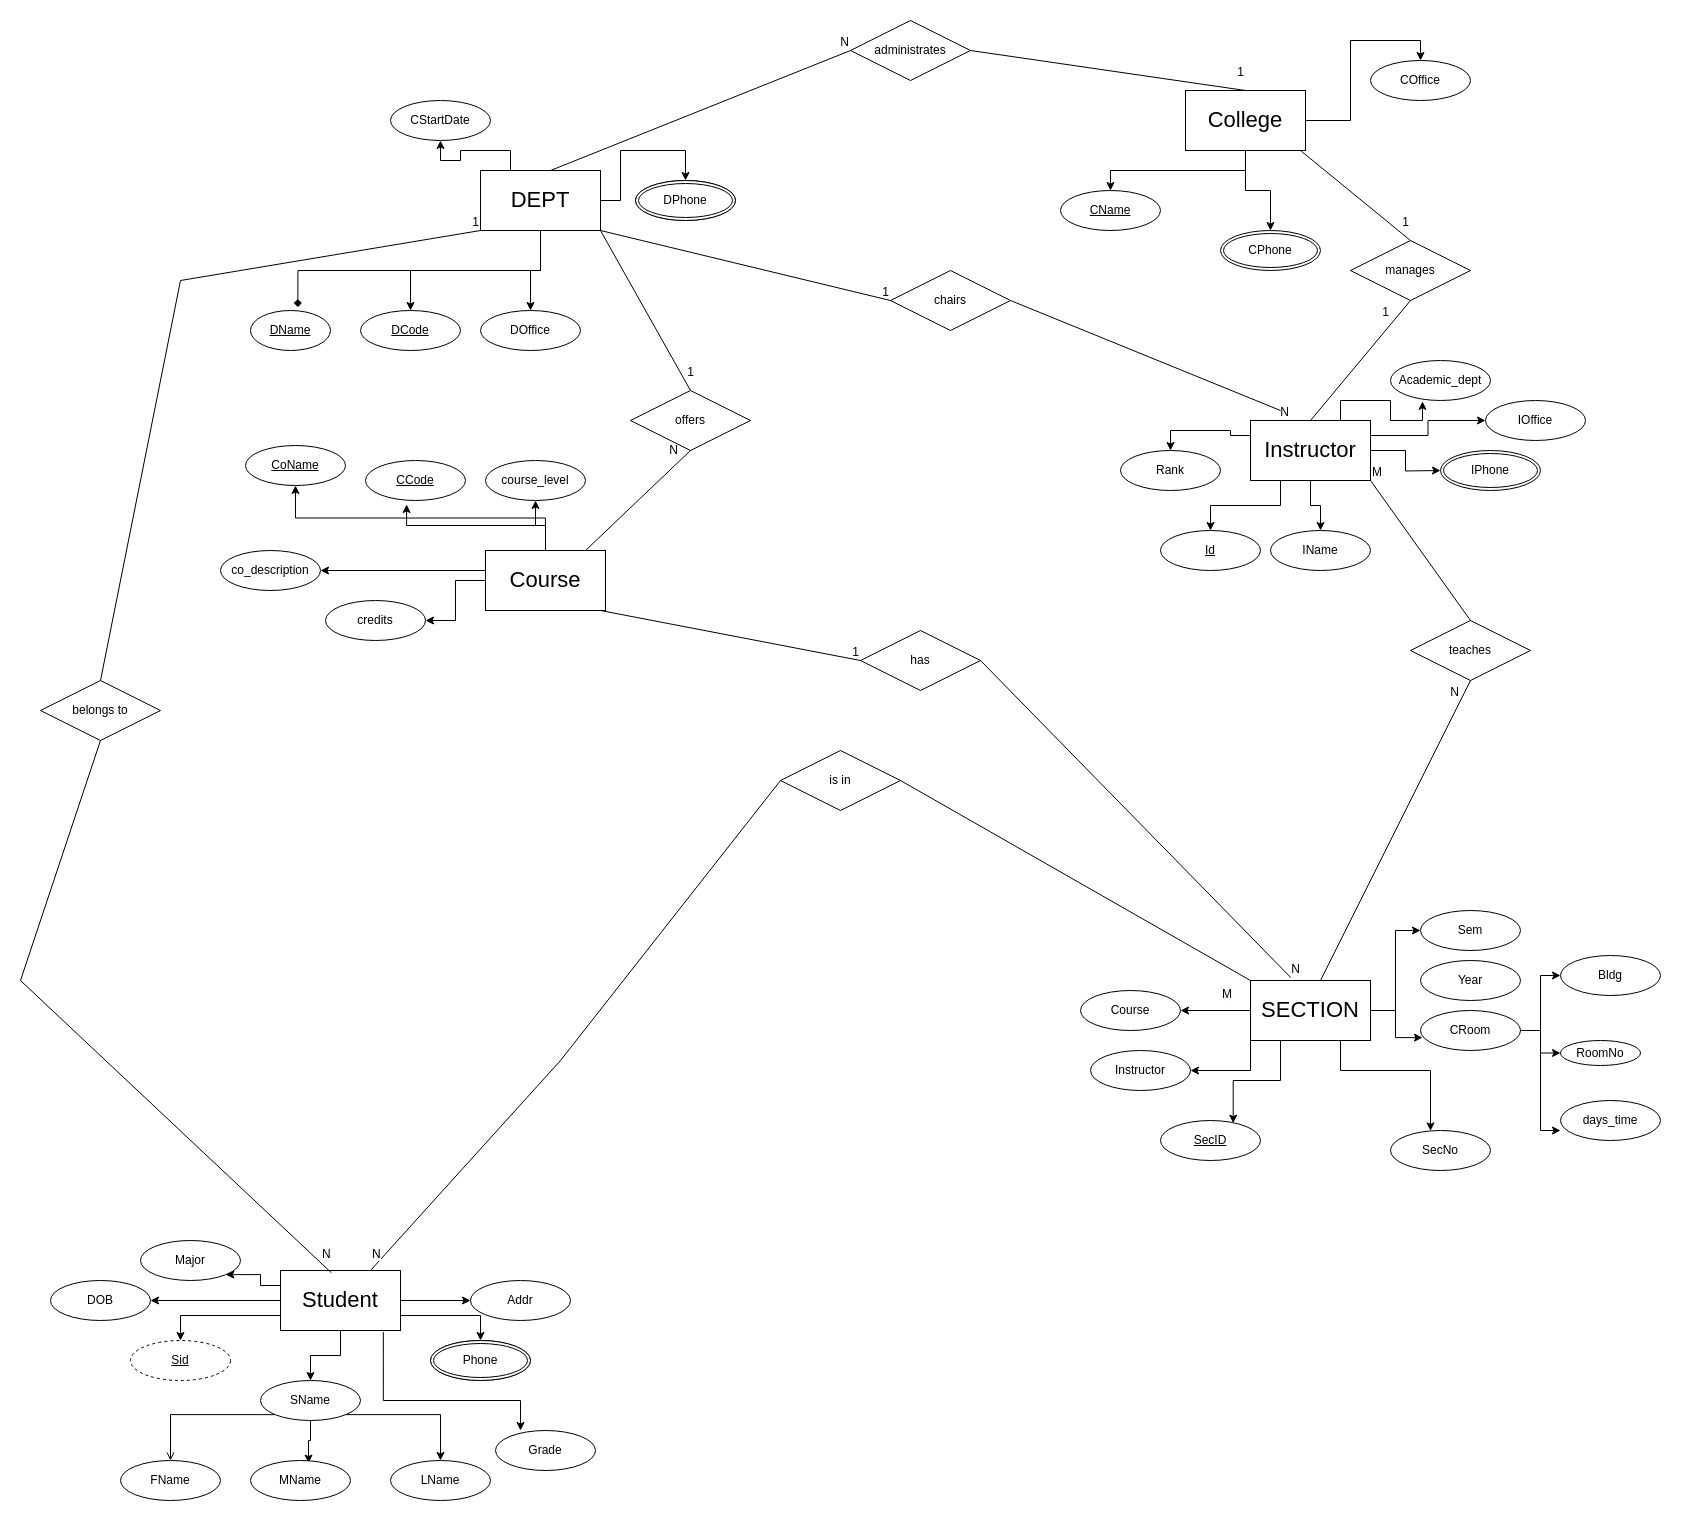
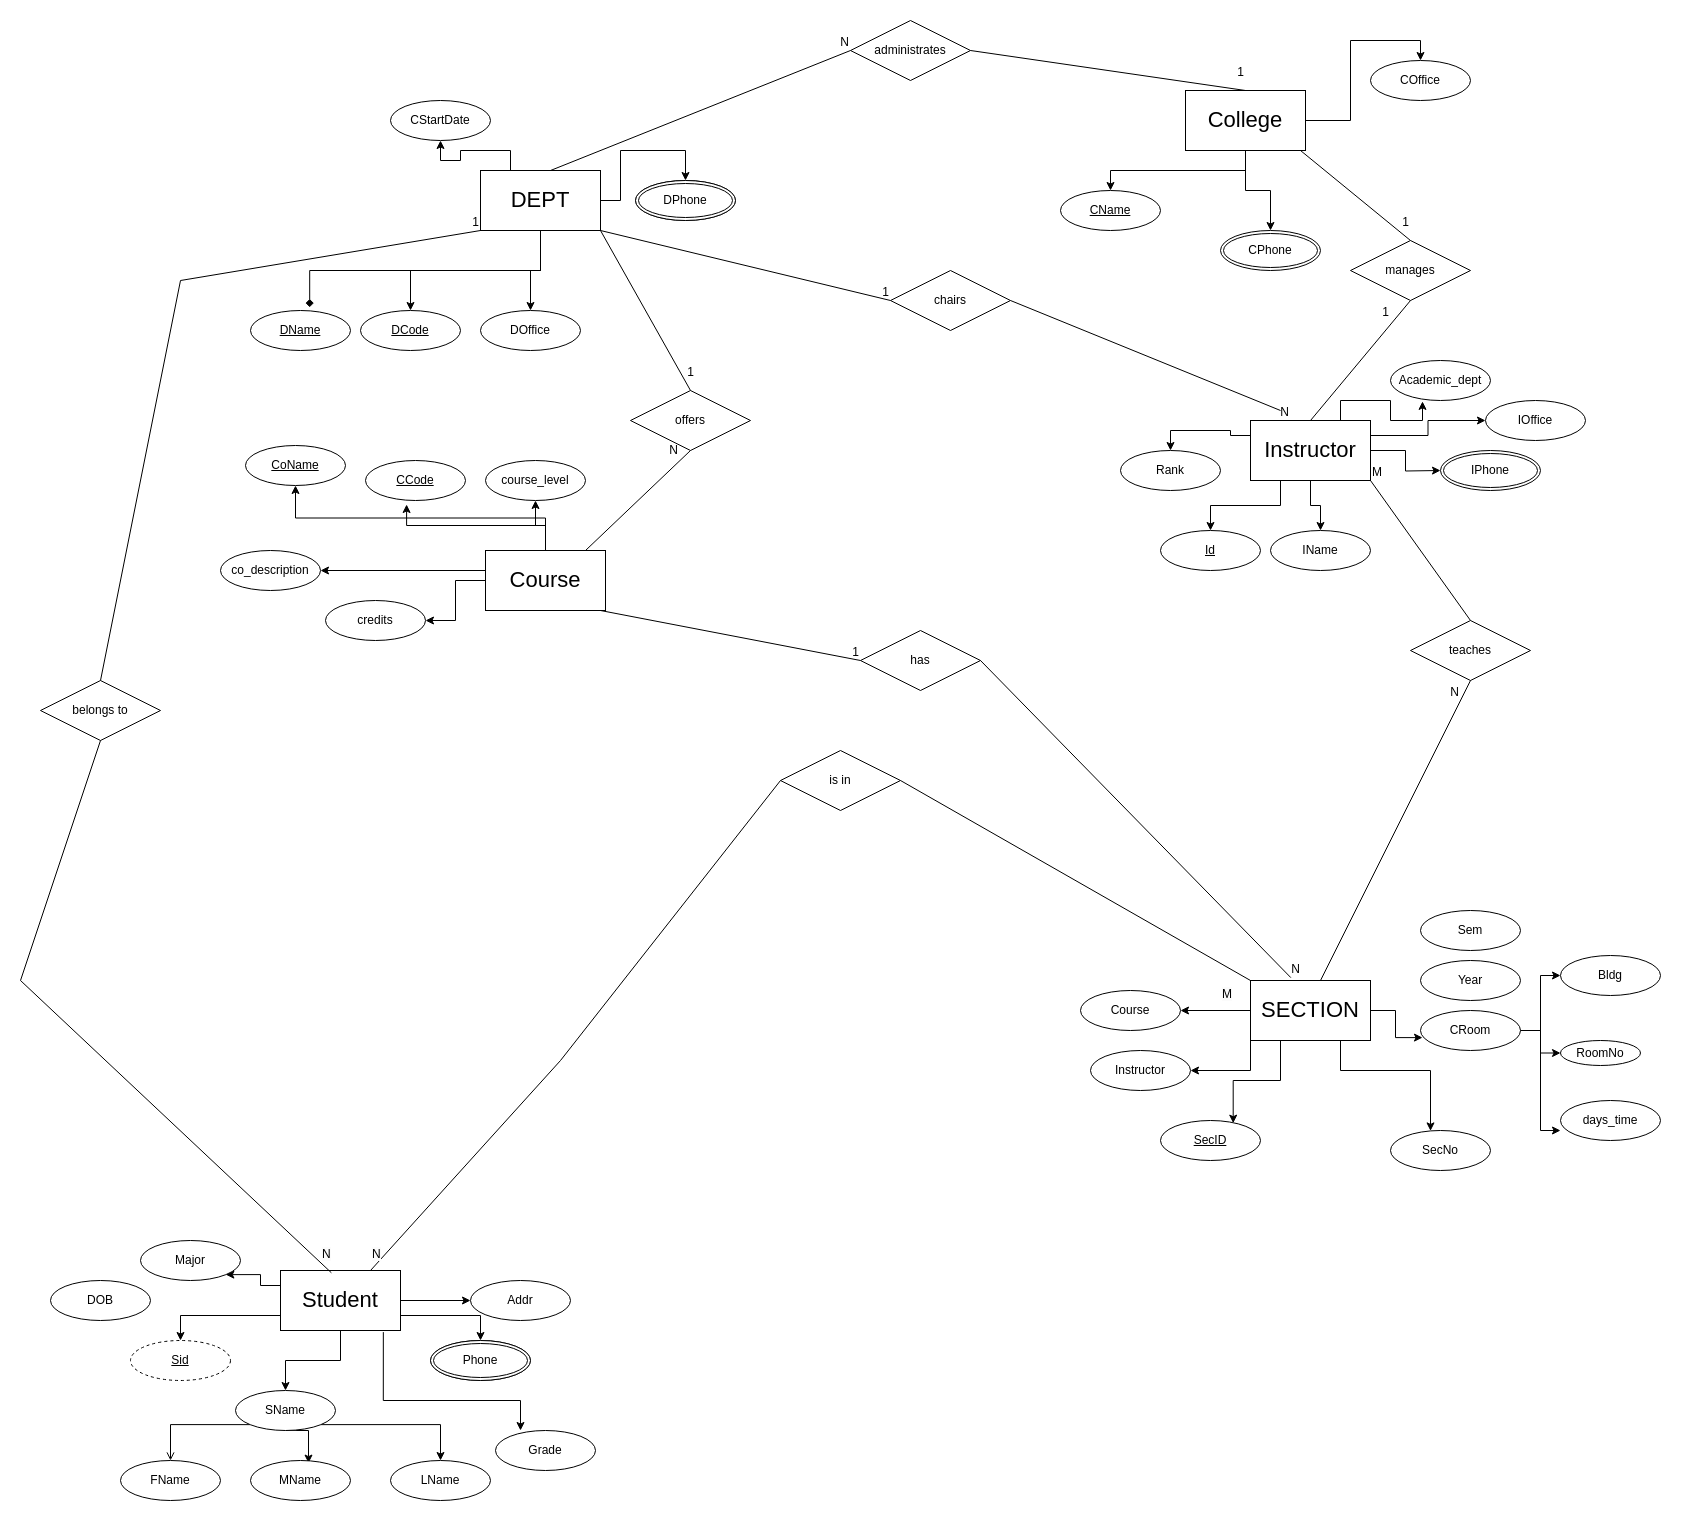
(291, 331) -> (301, 331)
(1396, 961) -> none
(219, 1301) -> none
(311, 1401) -> (286, 1411)
